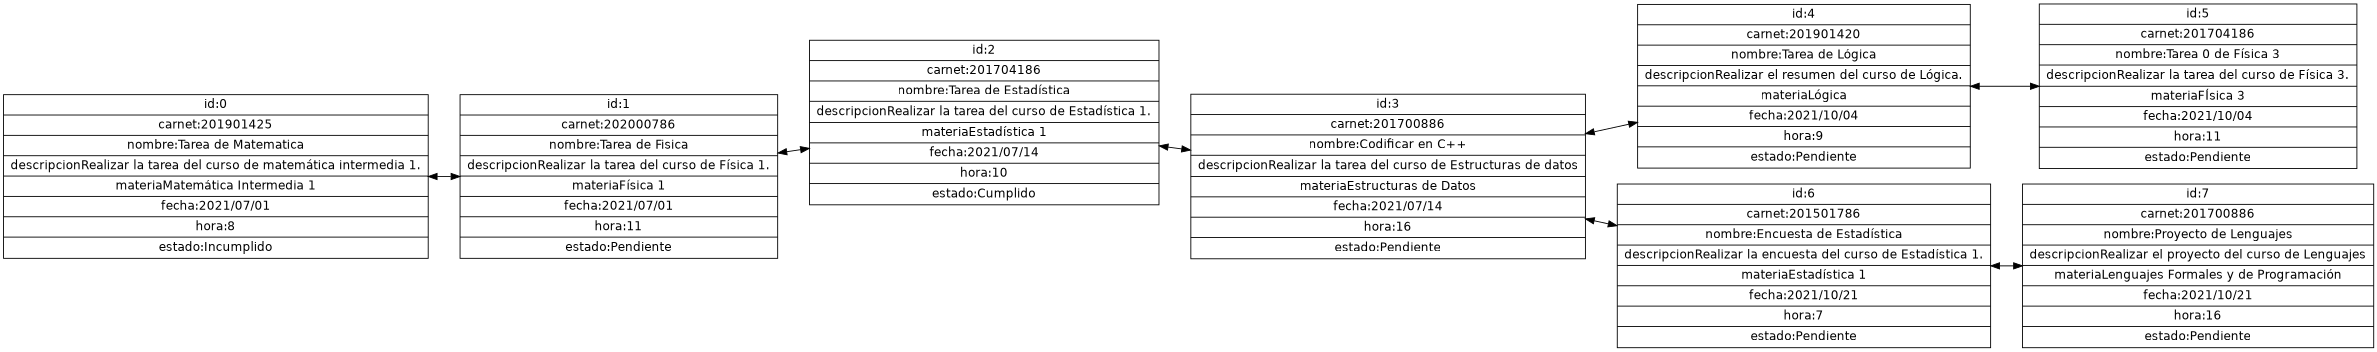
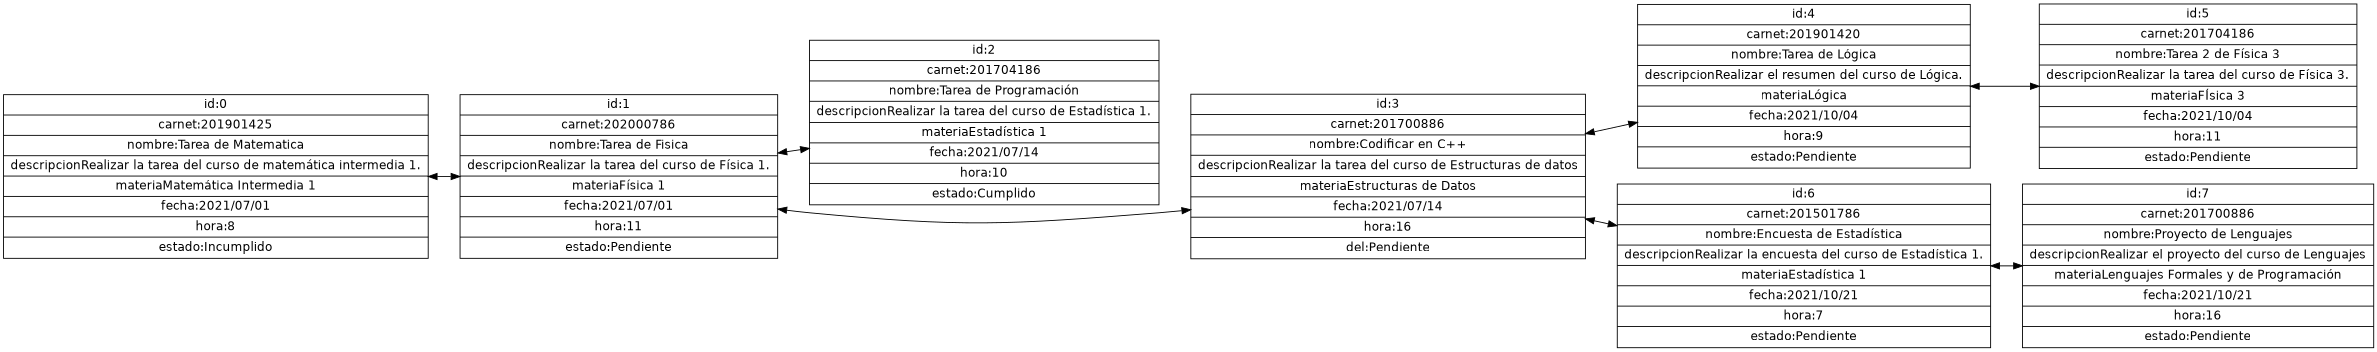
(2198, 54) -> (2198, 54)
(984, 91) -> (984, 91)
(1175, 148) -> (984, 223)
(1388, 248) -> (1388, 248)
